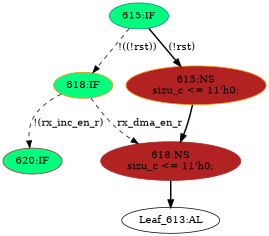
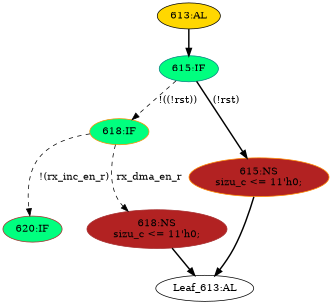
none -> (189, 16)
(189, 120) -> (240, 235)
